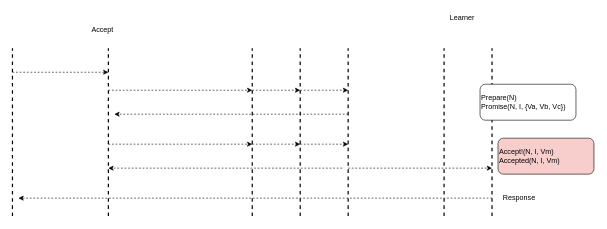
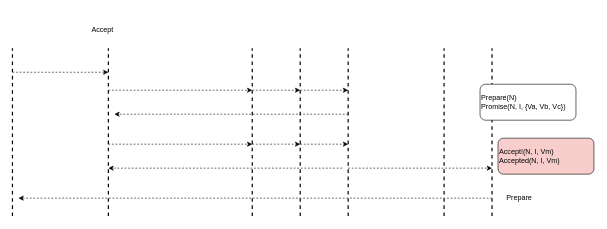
(462, 18) -> none
(520, 198) -> (520, 198)
